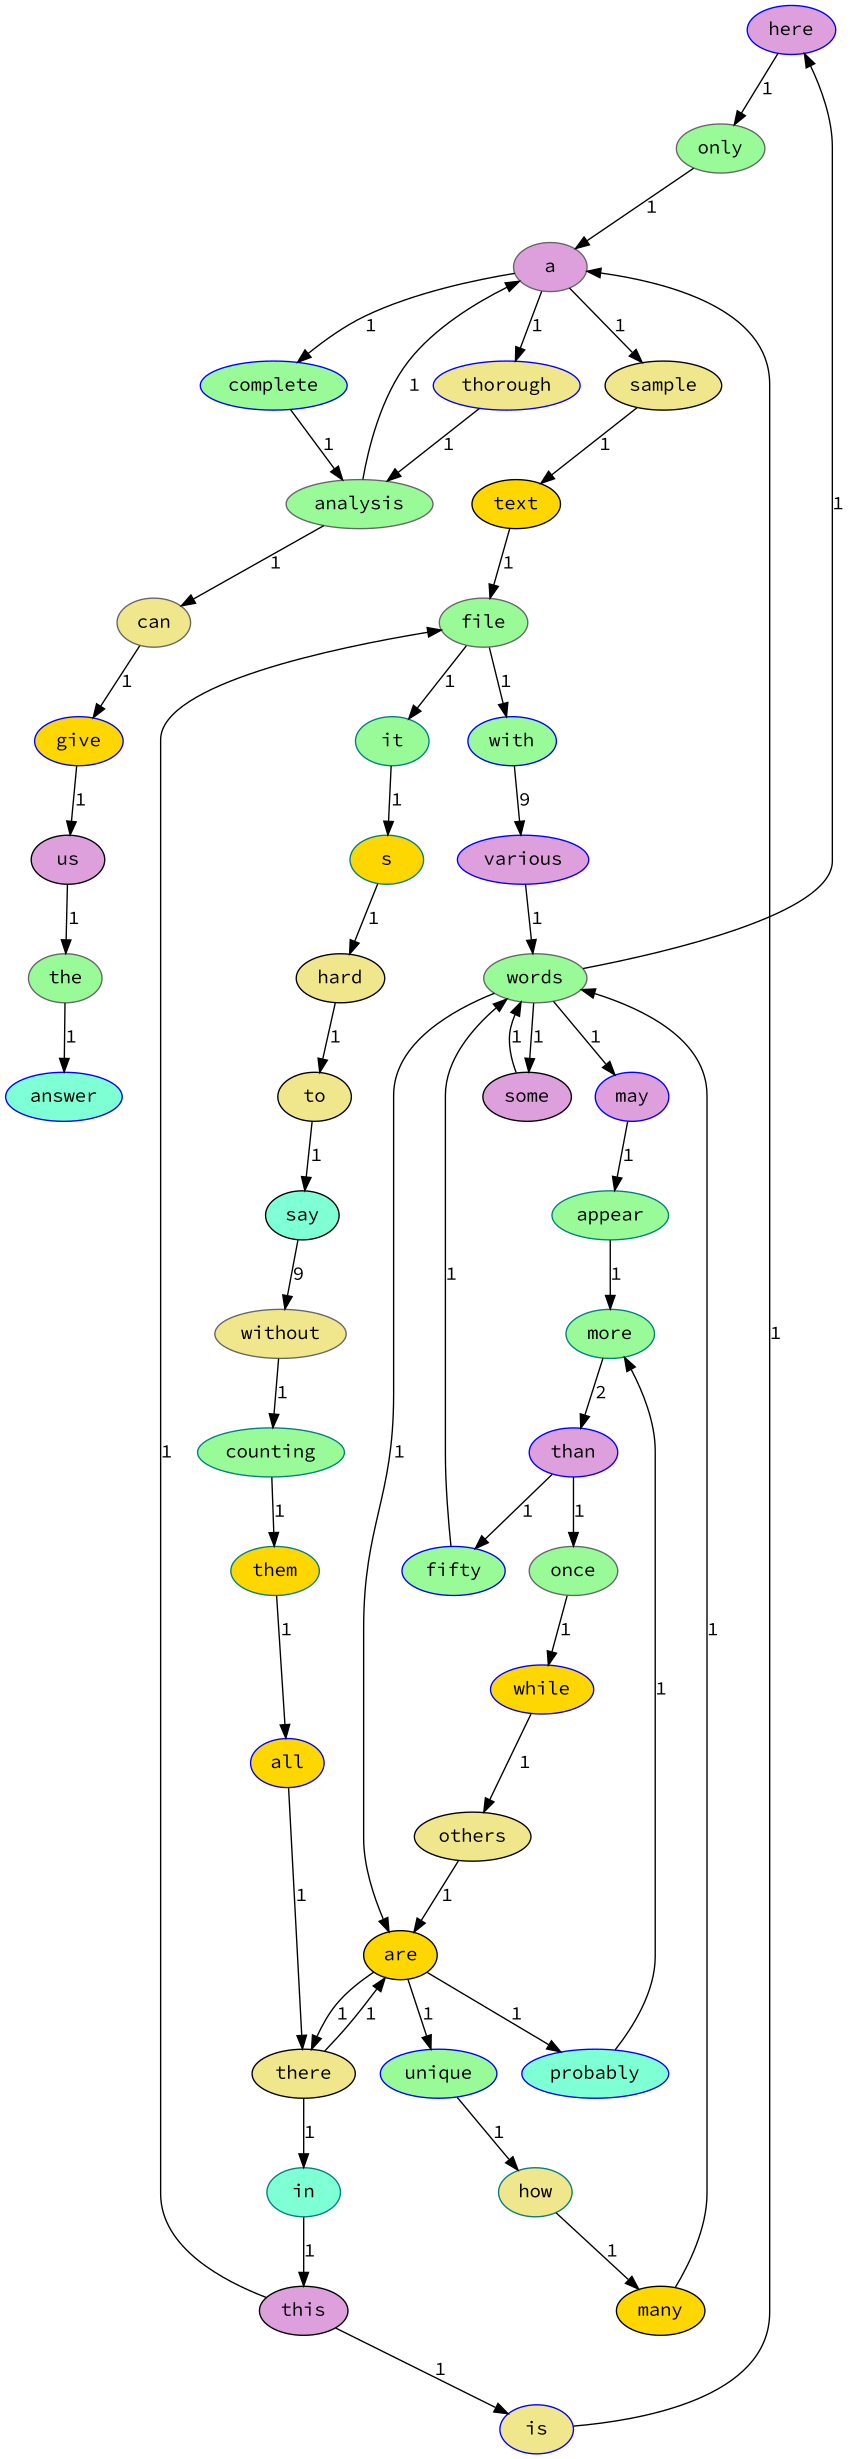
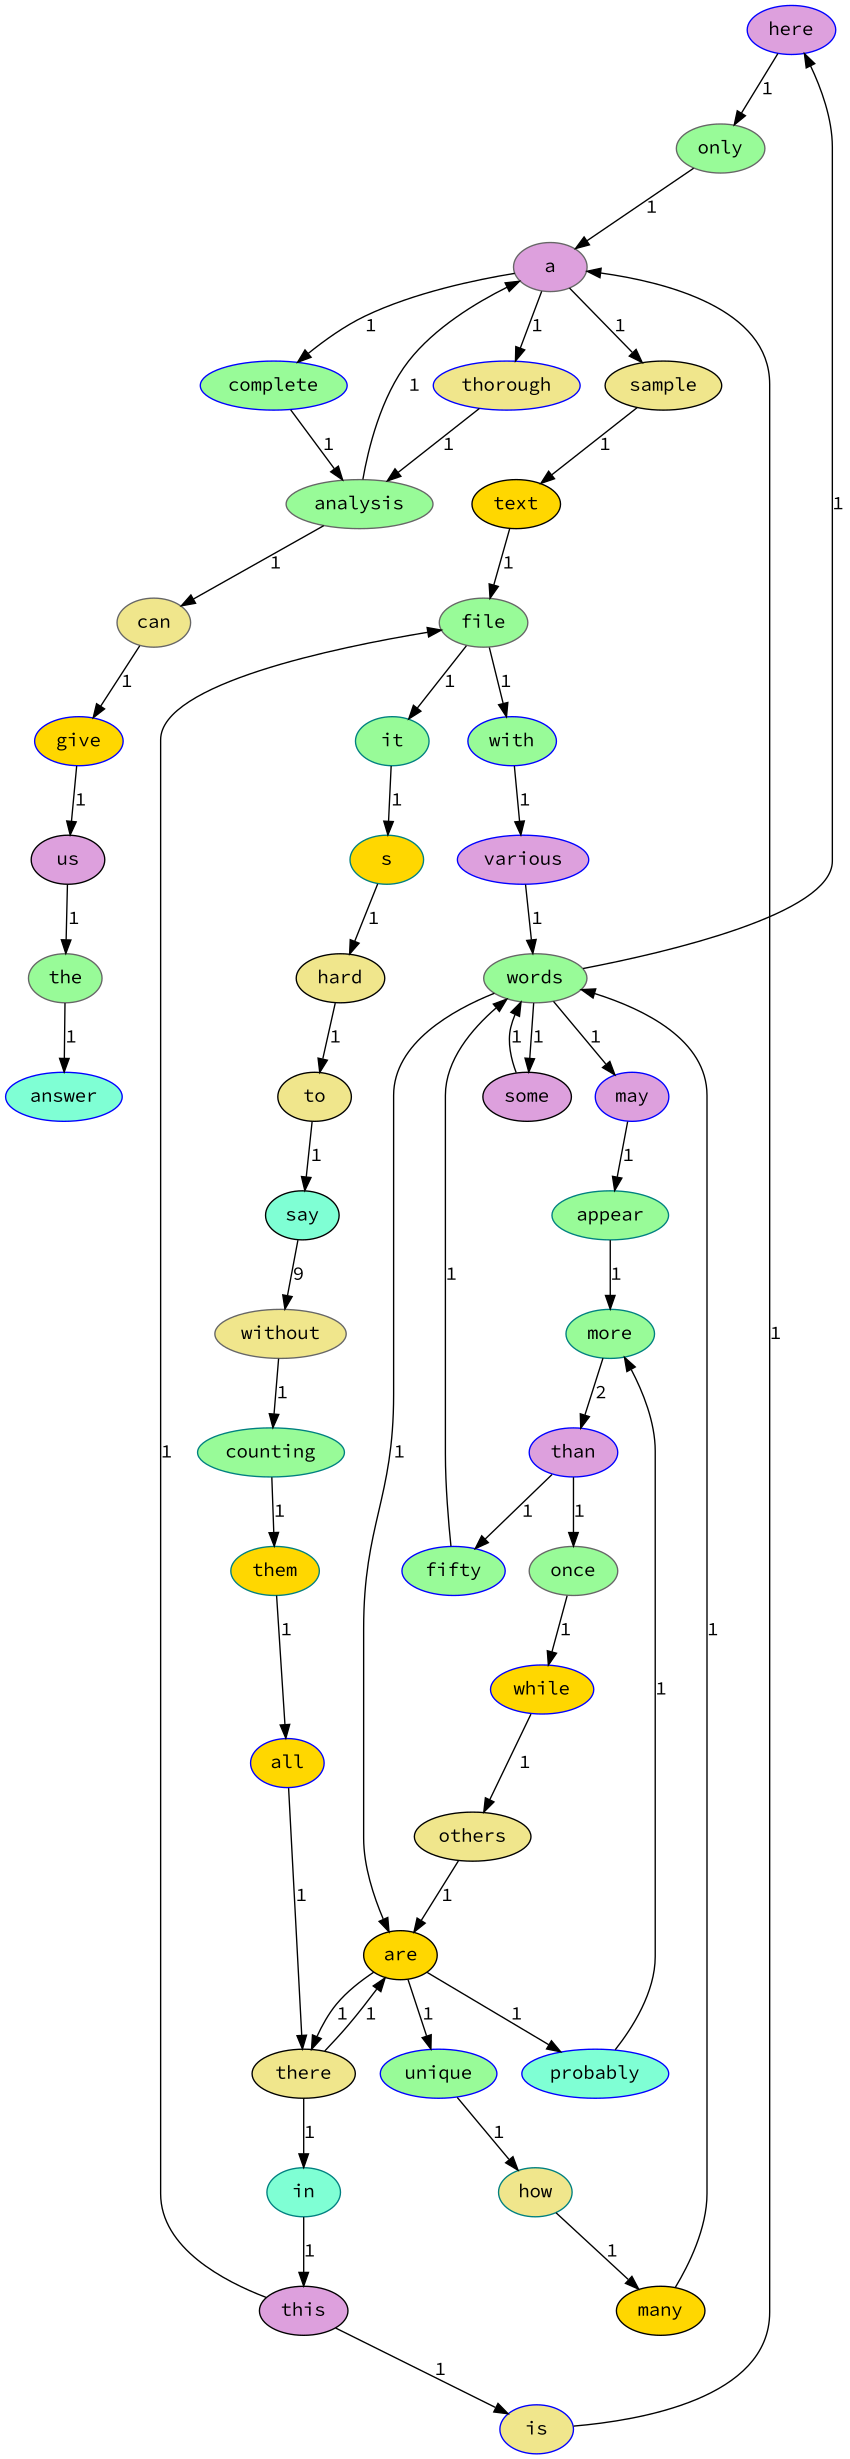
(525, 800) -> (525, 800)
